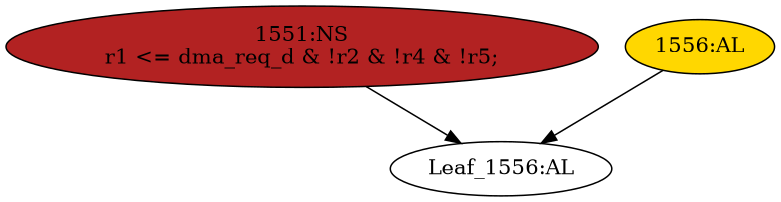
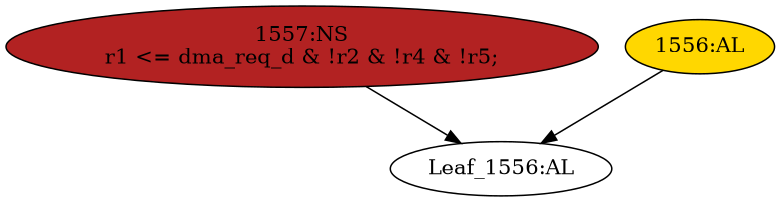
(302, 47) -> (302, 47)
